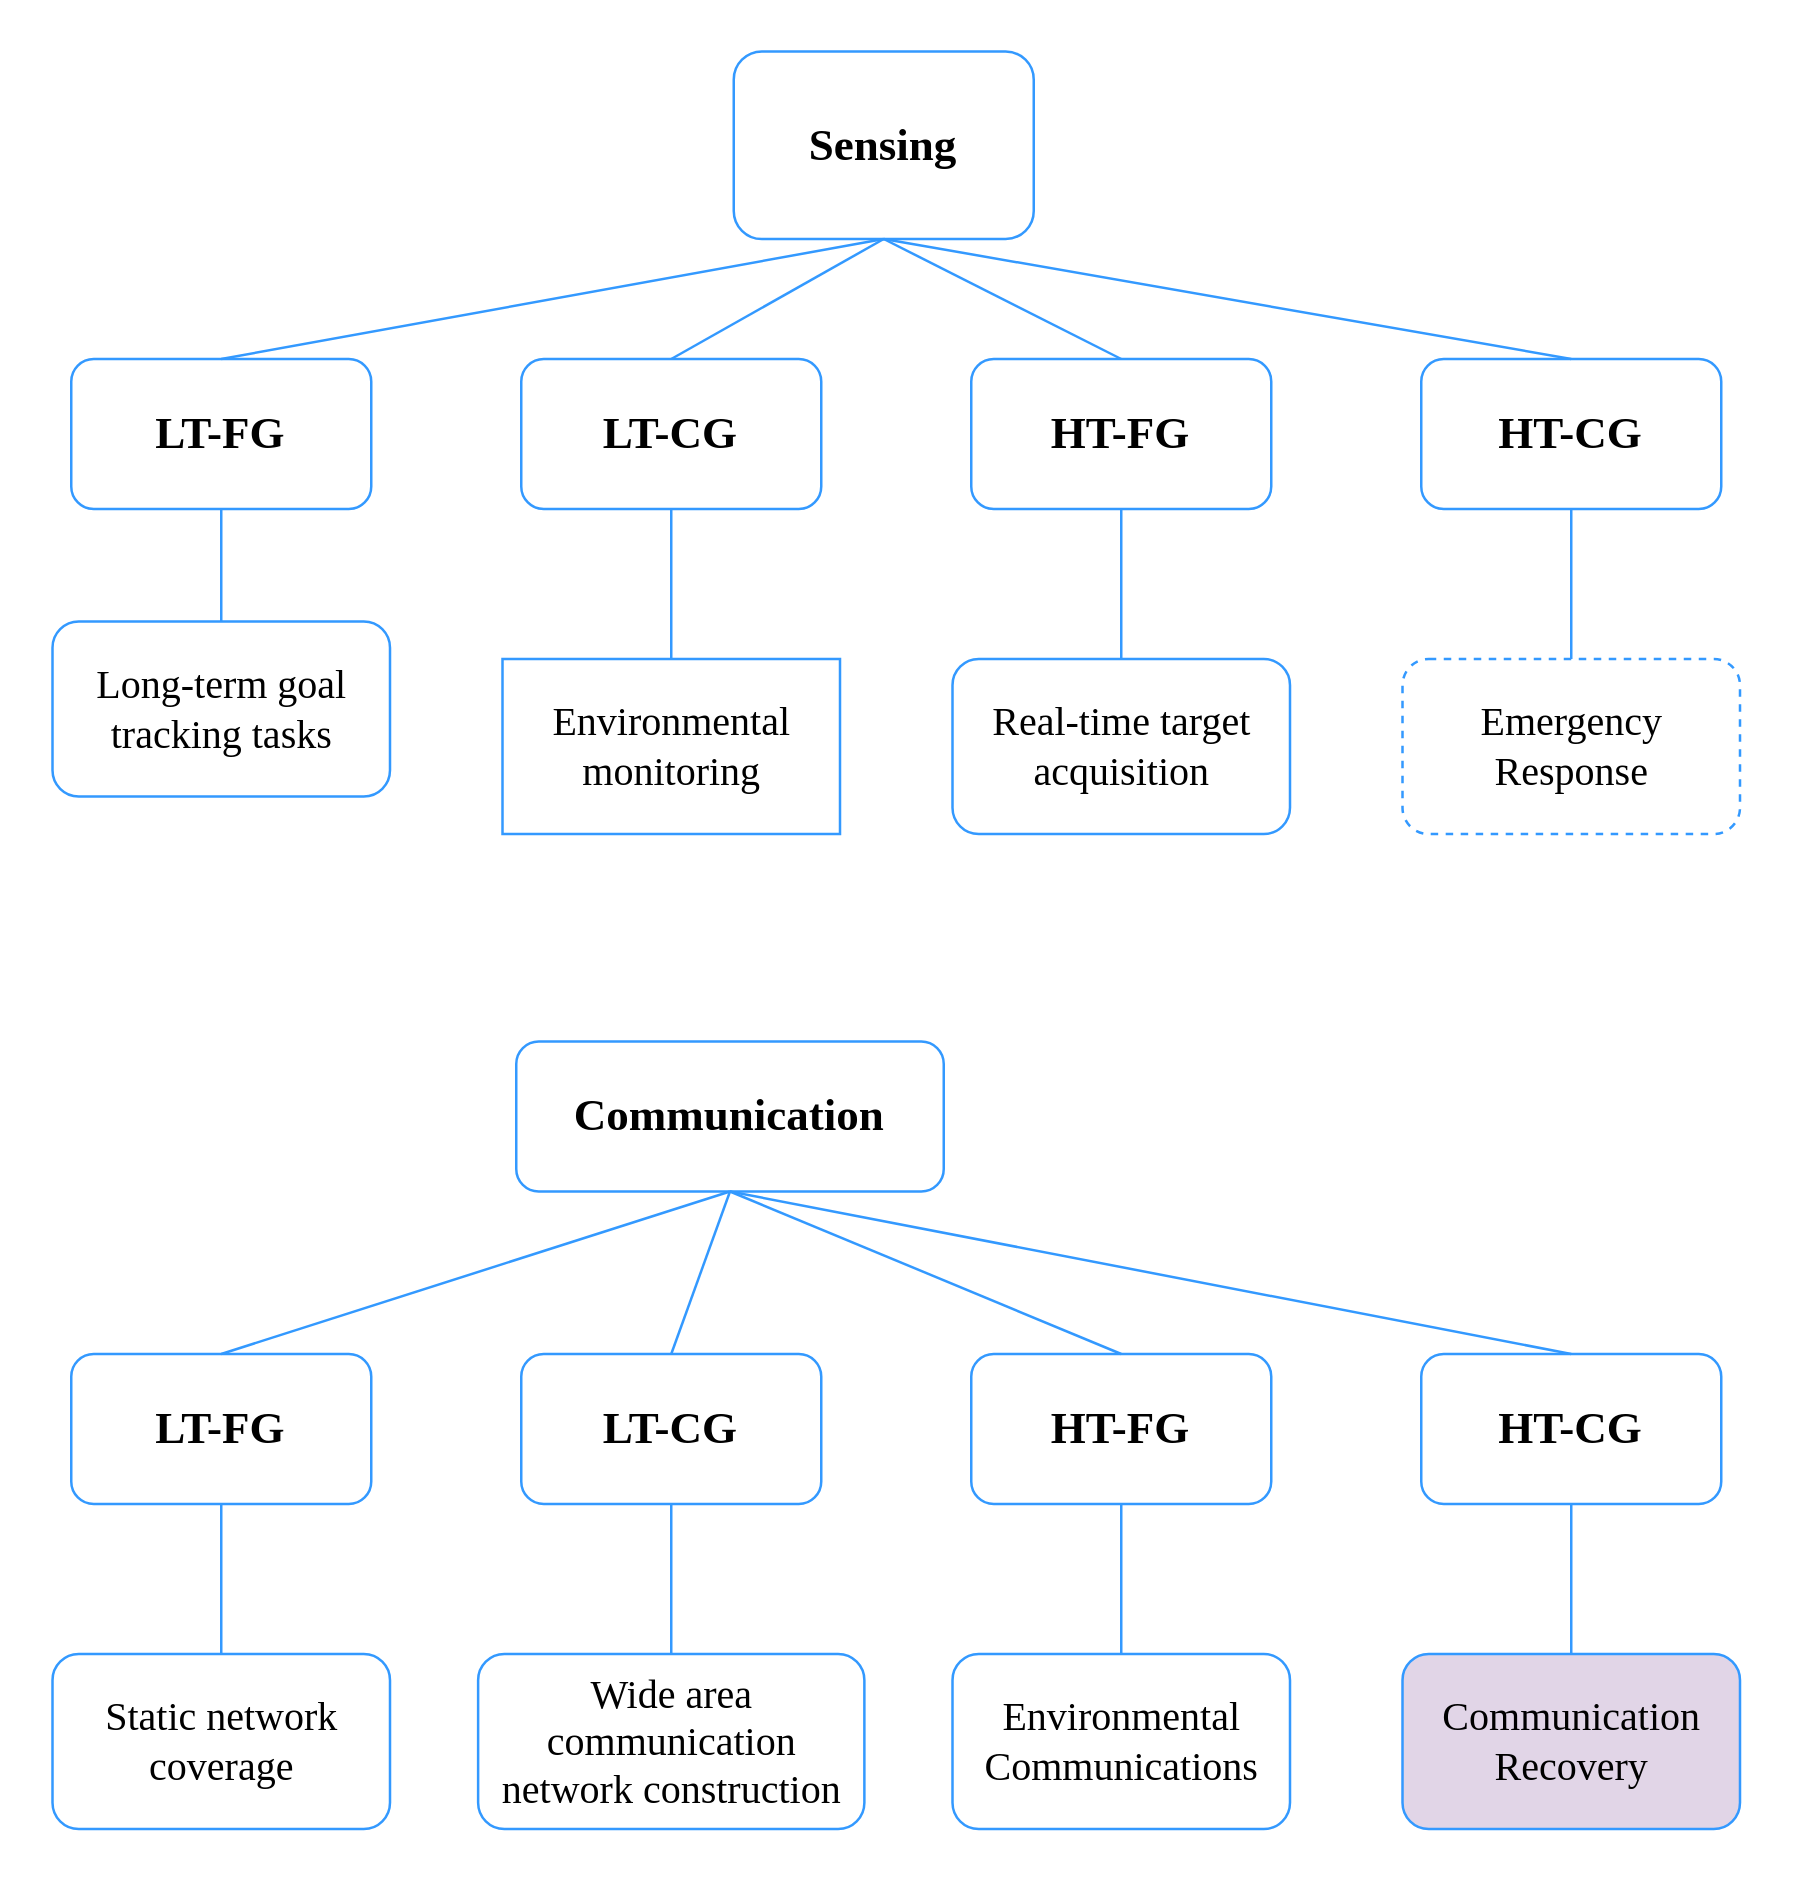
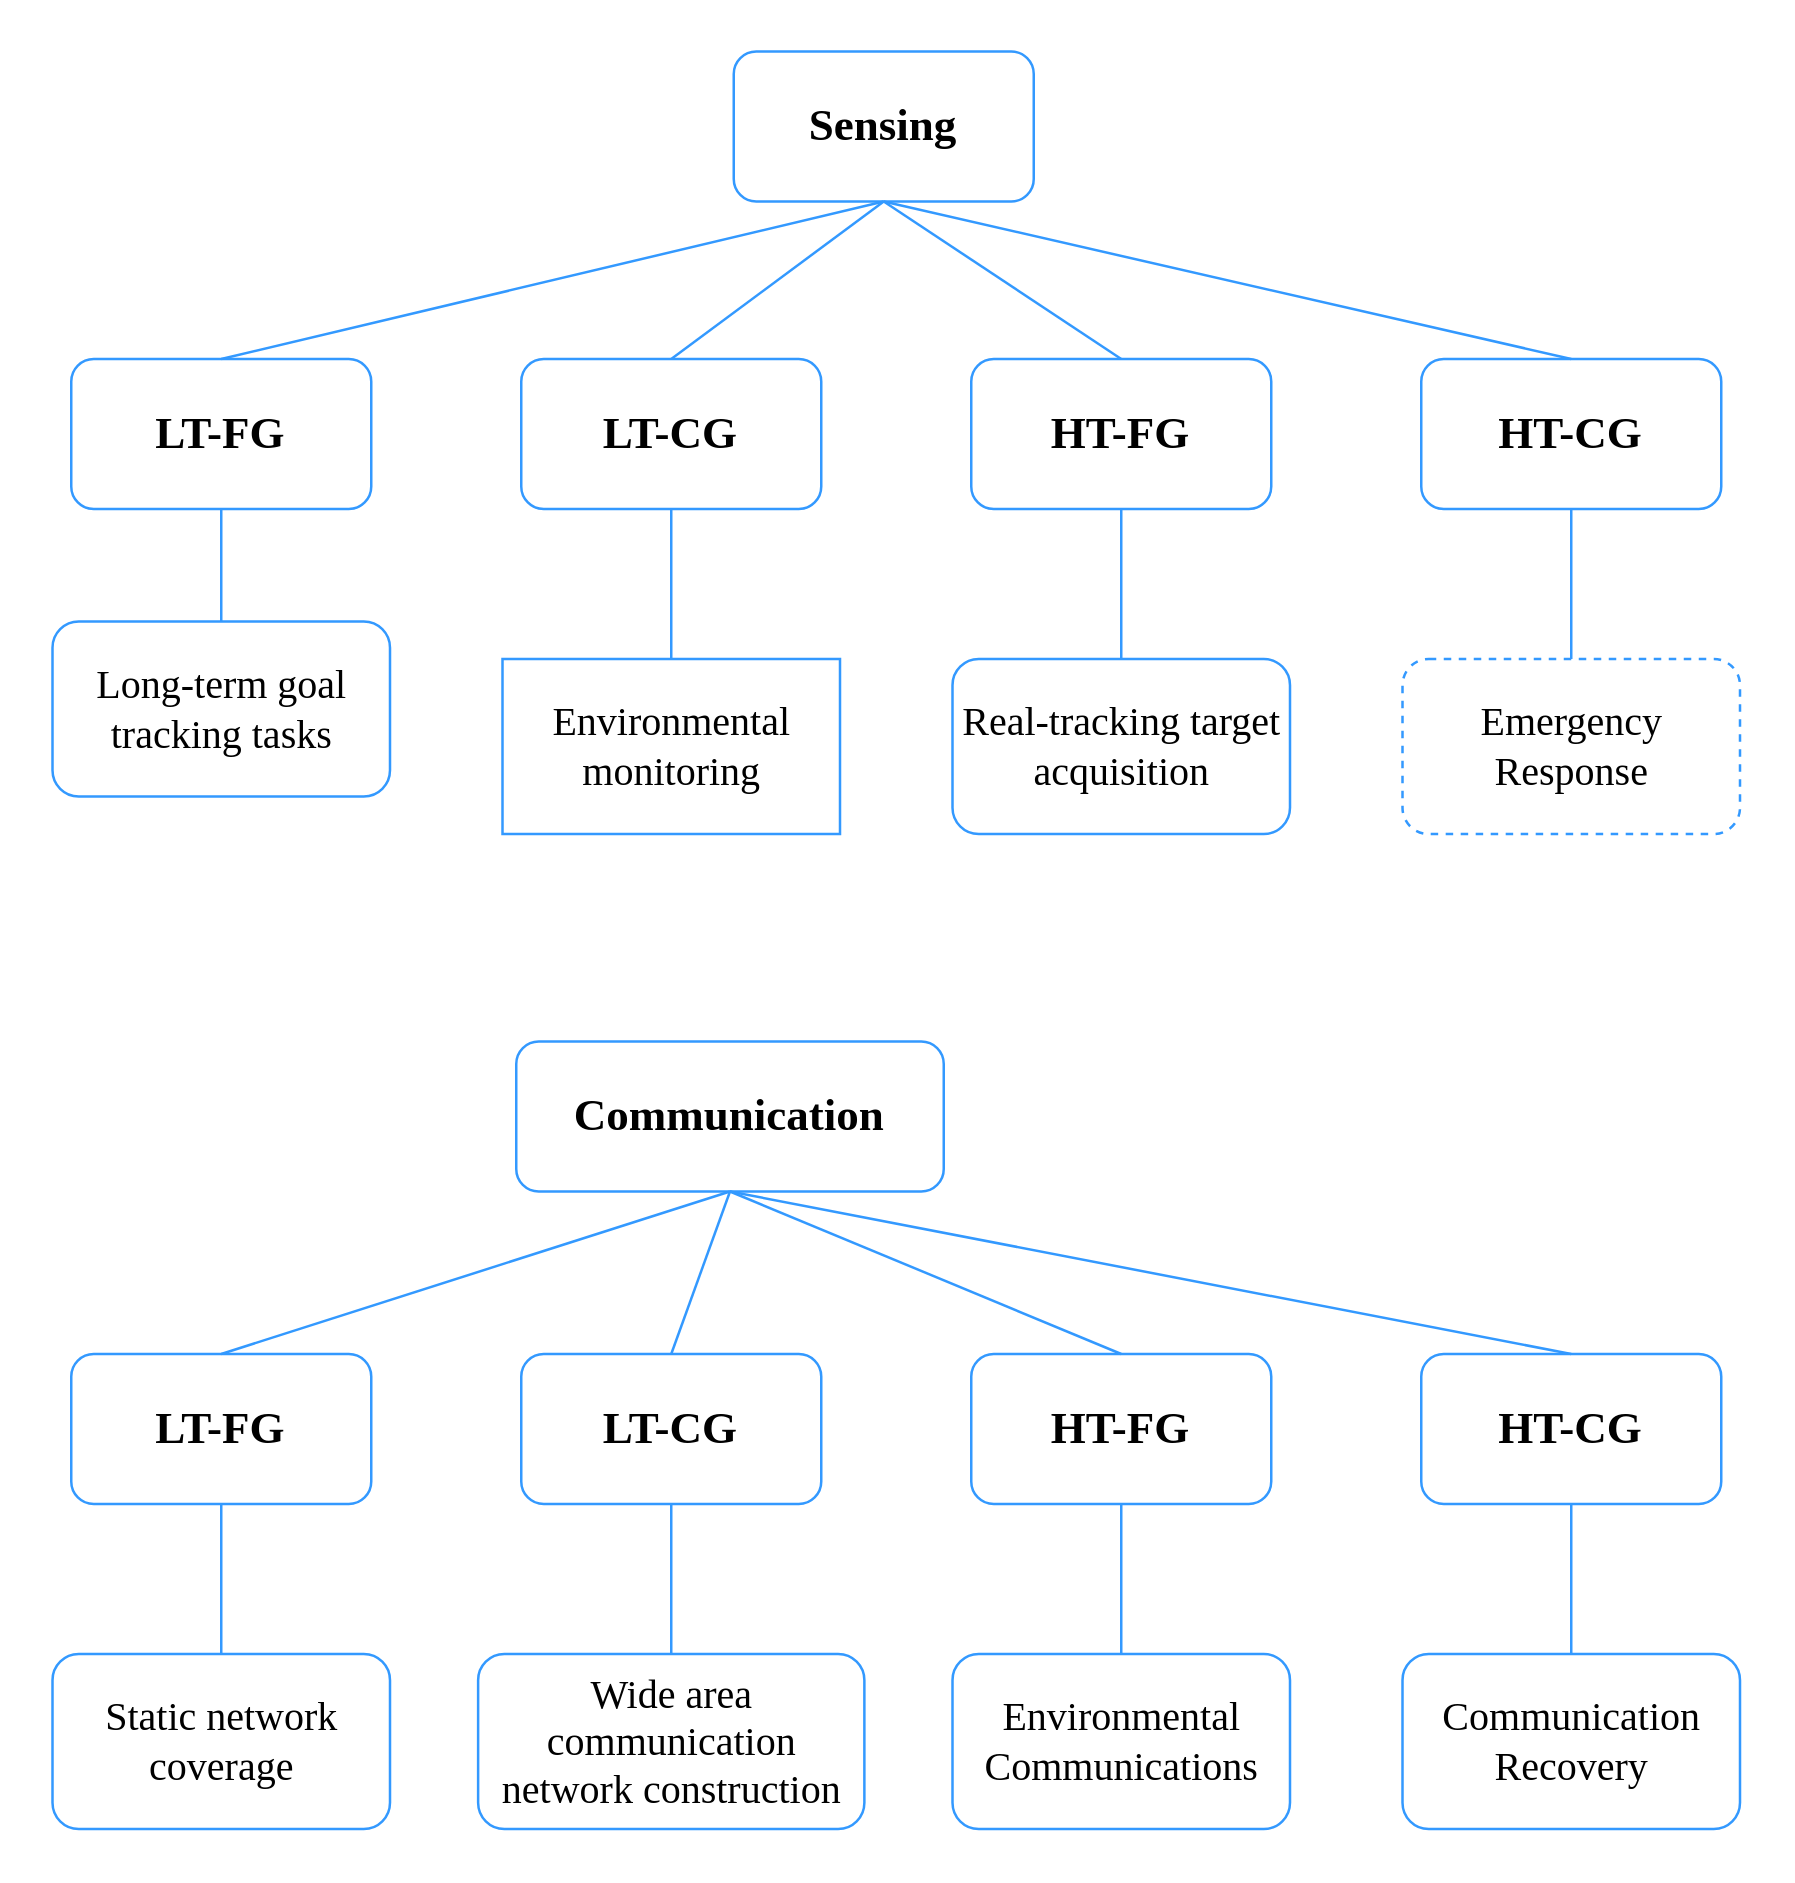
(884, 145) -> (884, 126)
(1123, 746) -> (1123, 746)
(1571, 1741) -> (1571, 1741)
